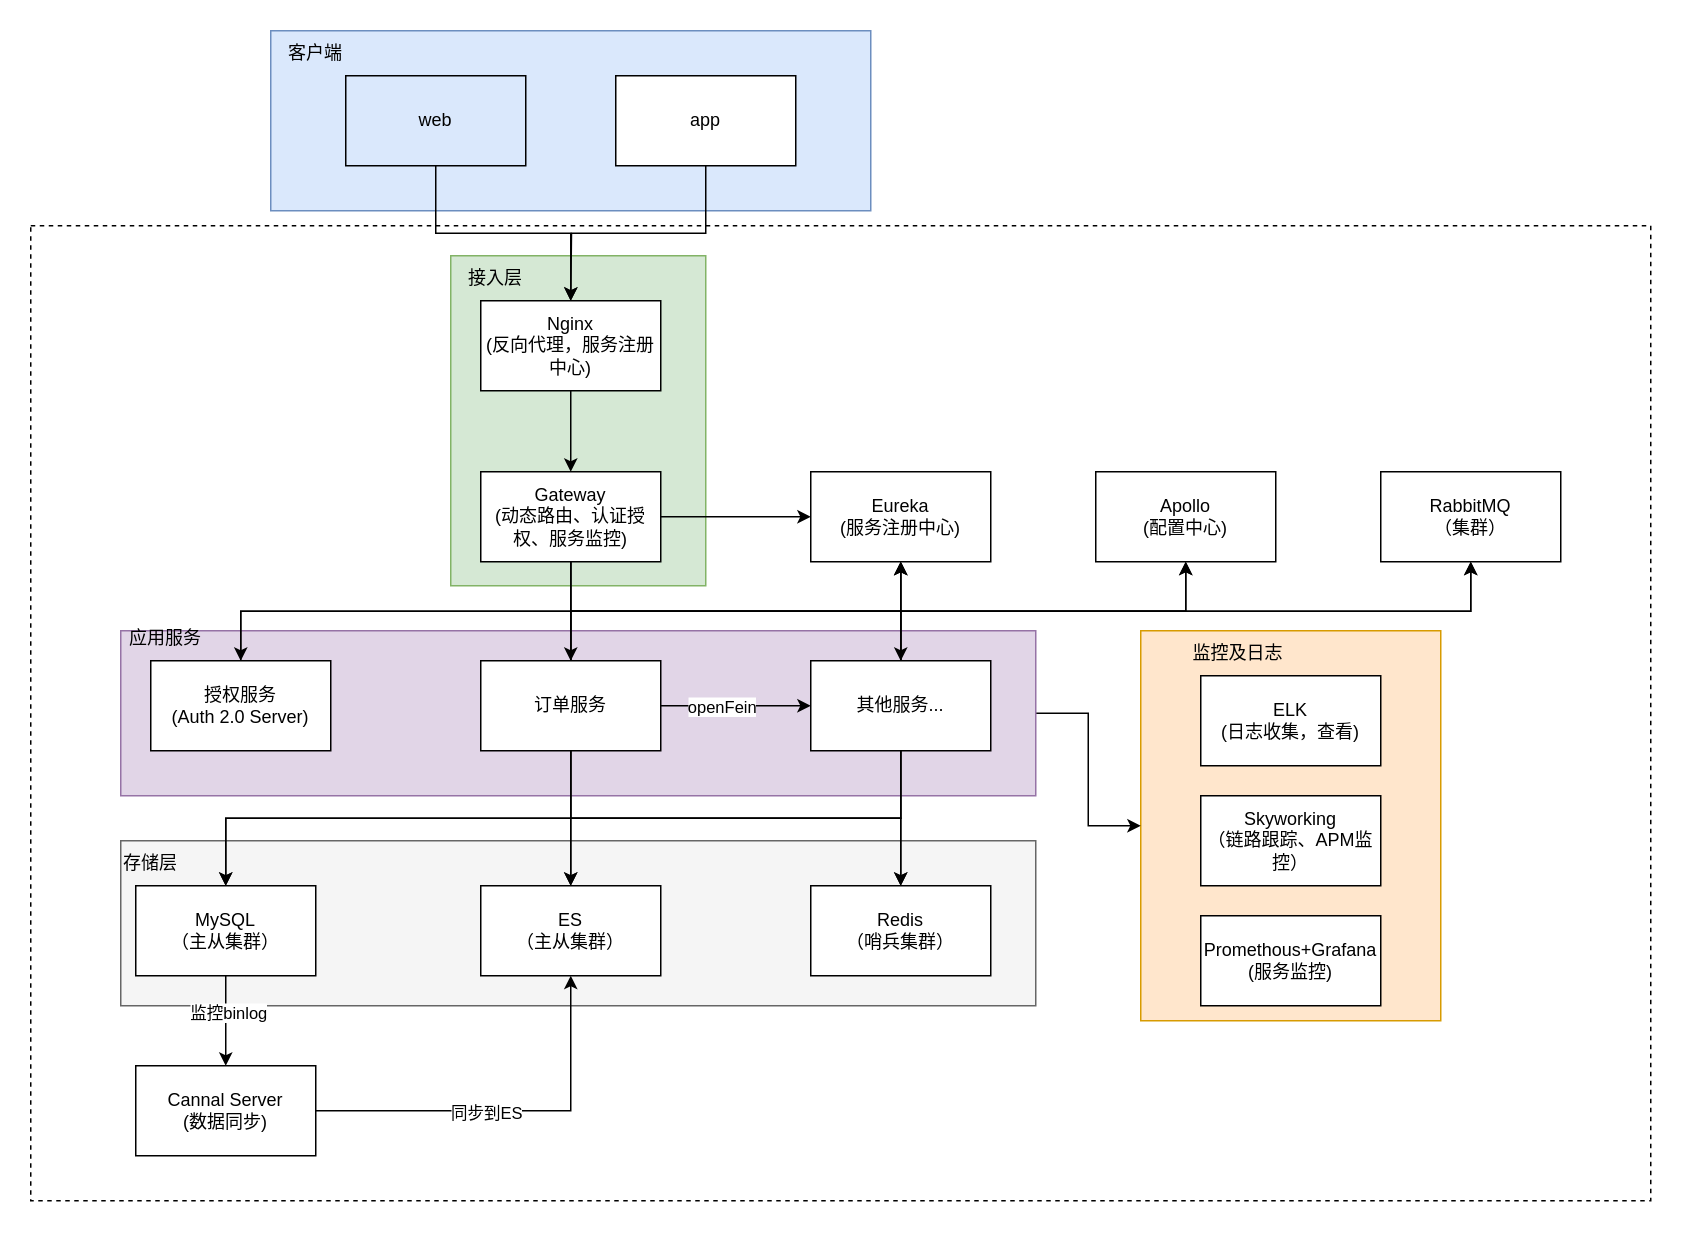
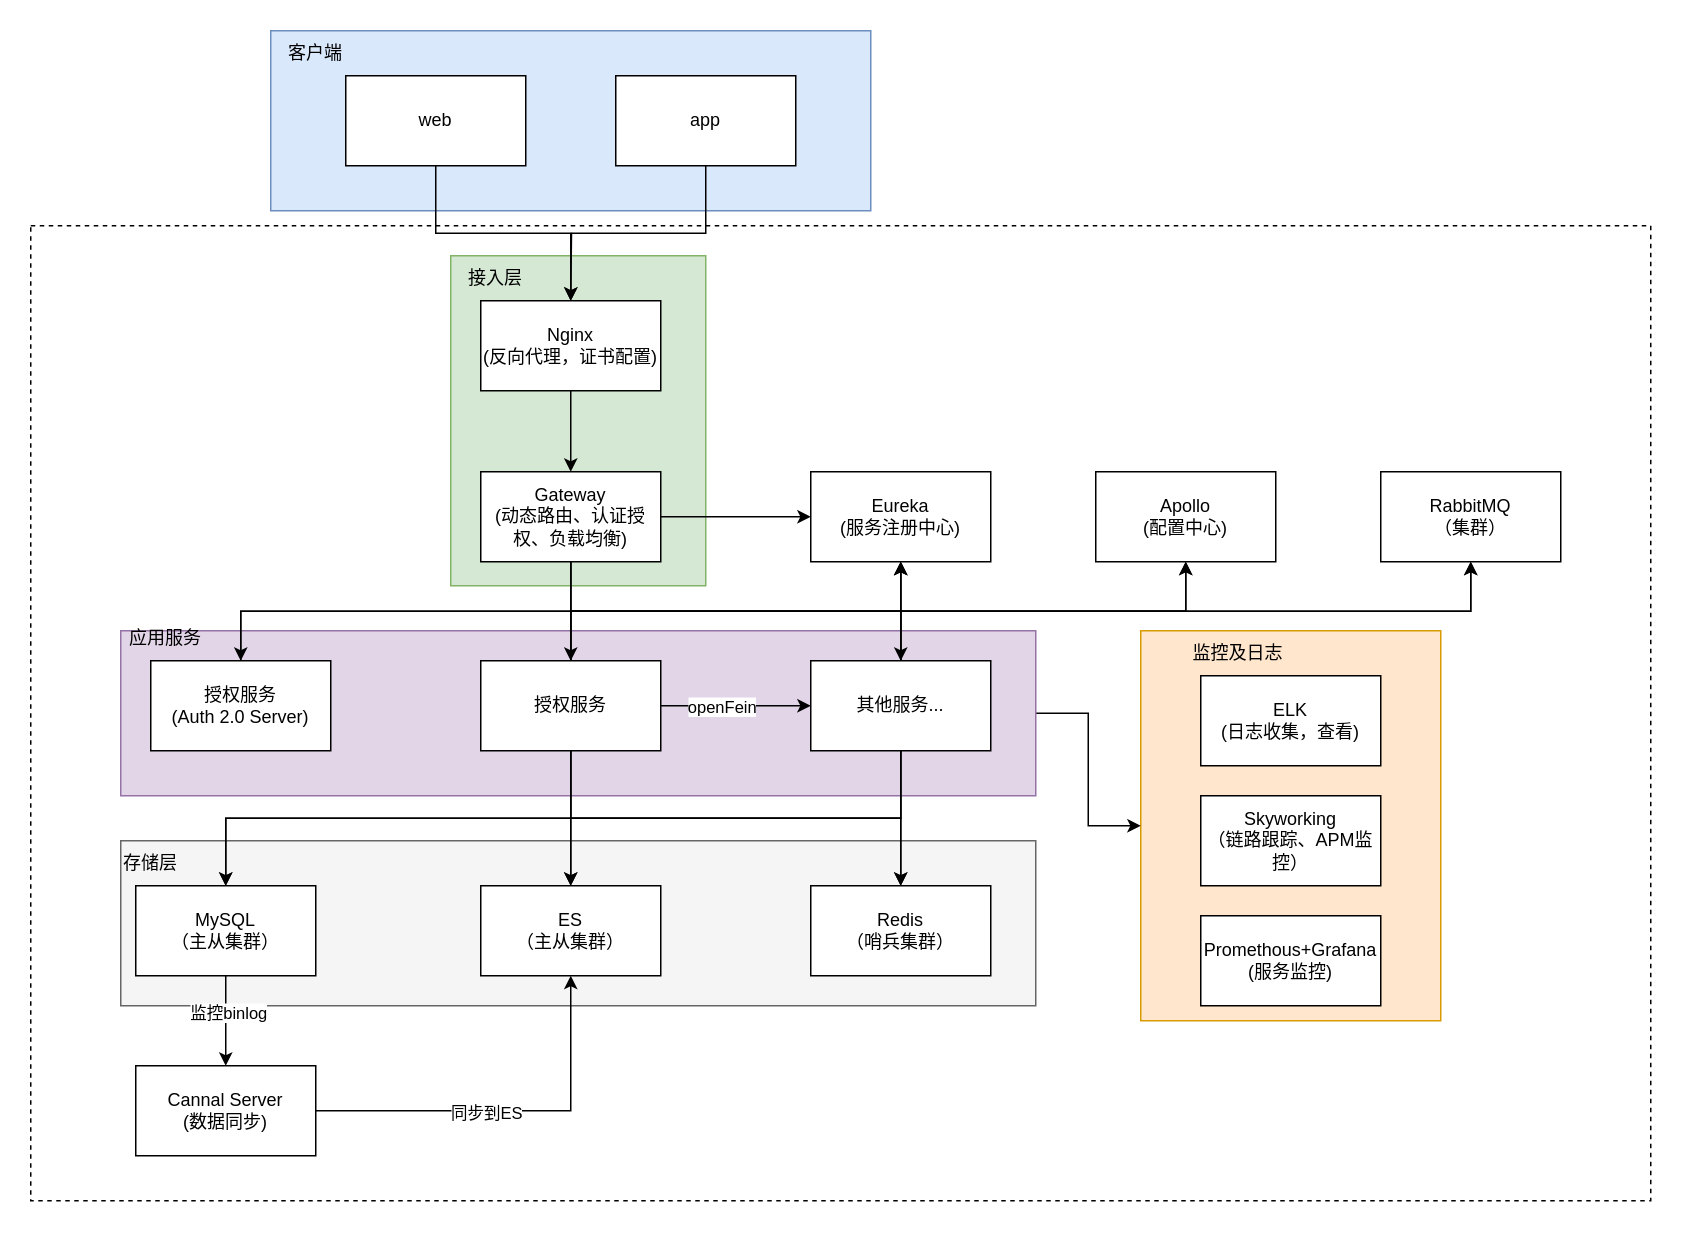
(436, 121) -> (436, 121)
(571, 346) -> (571, 346)
(571, 517) -> (571, 517)
(571, 706) -> (571, 706)
